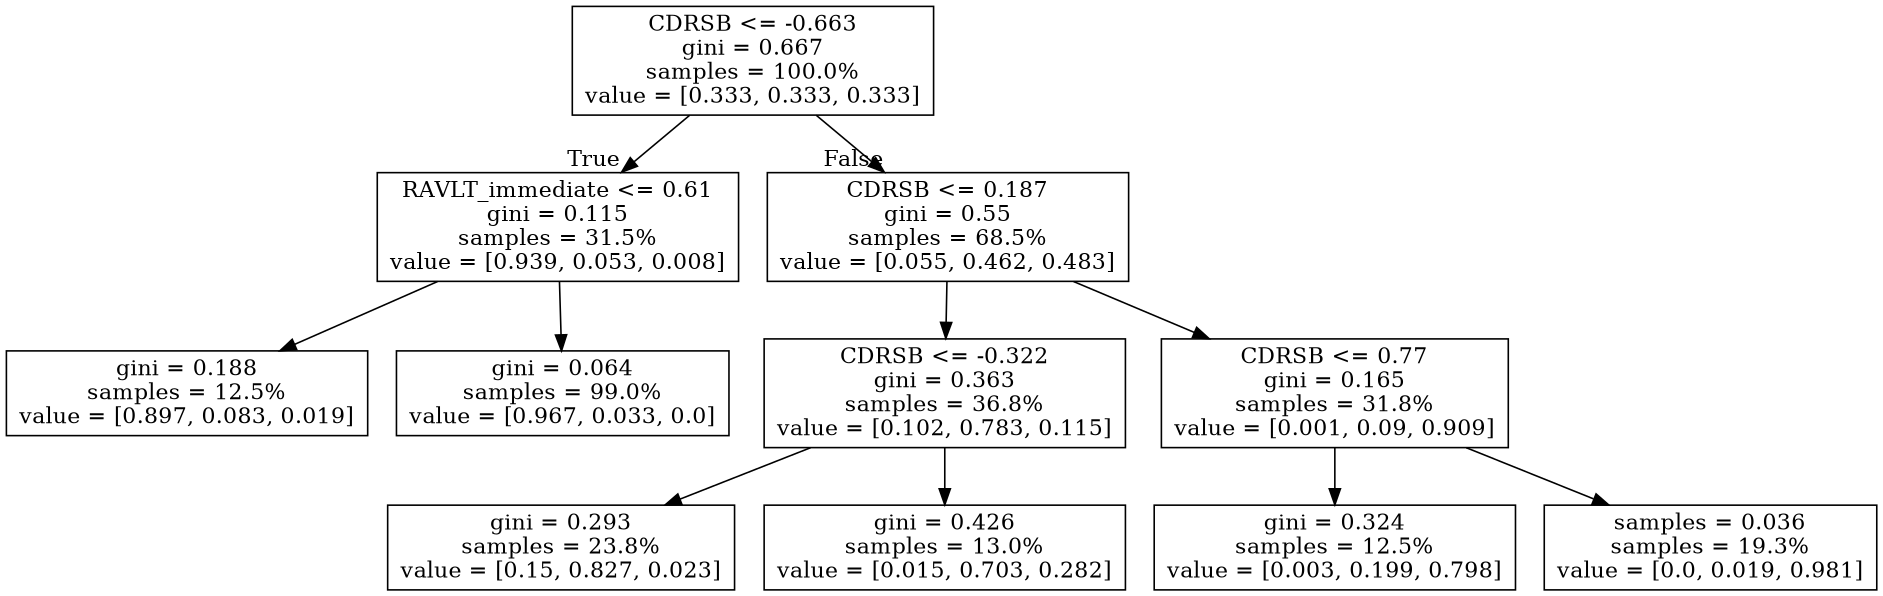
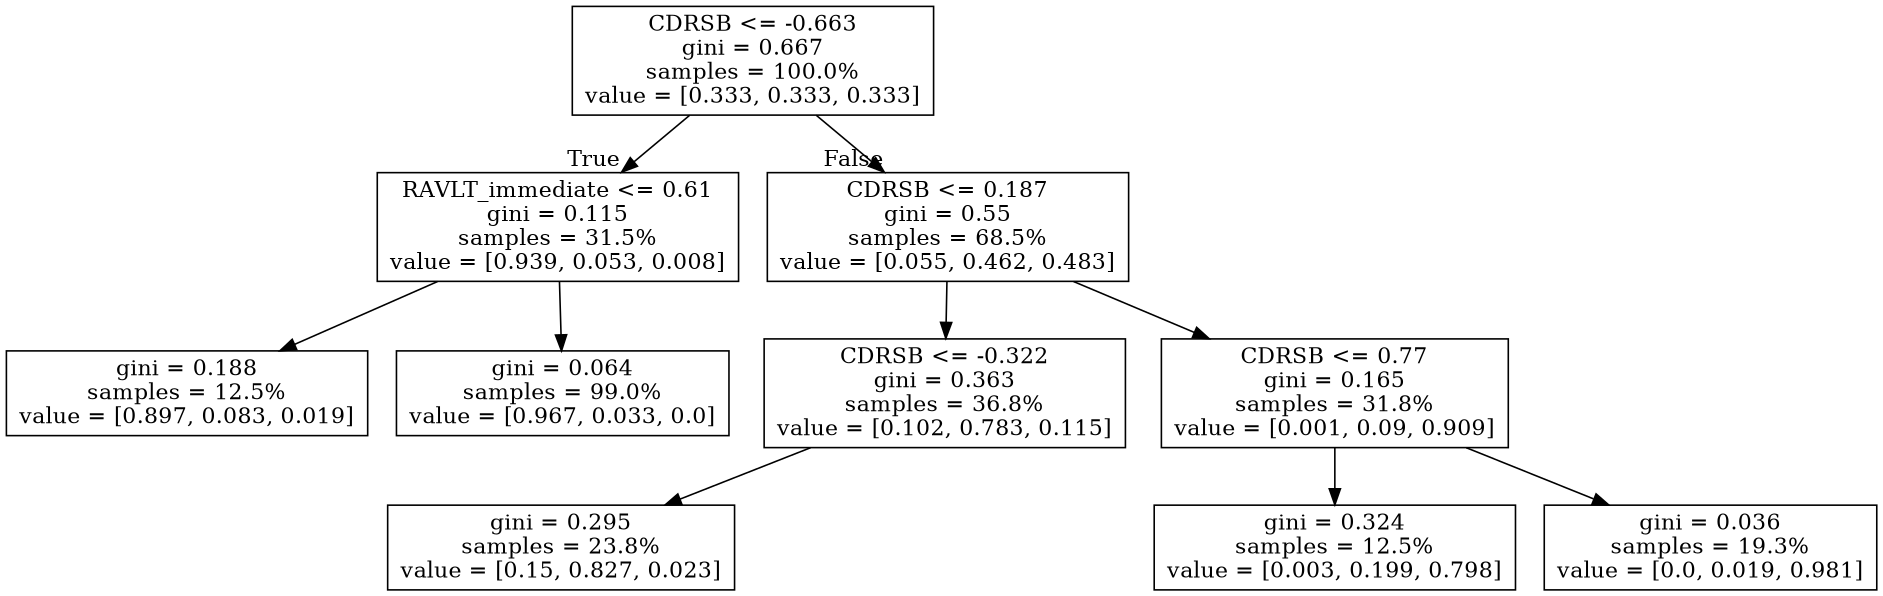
(561, 548) -> (561, 548)
(945, 548) -> none
(1711, 548) -> (1711, 548)
